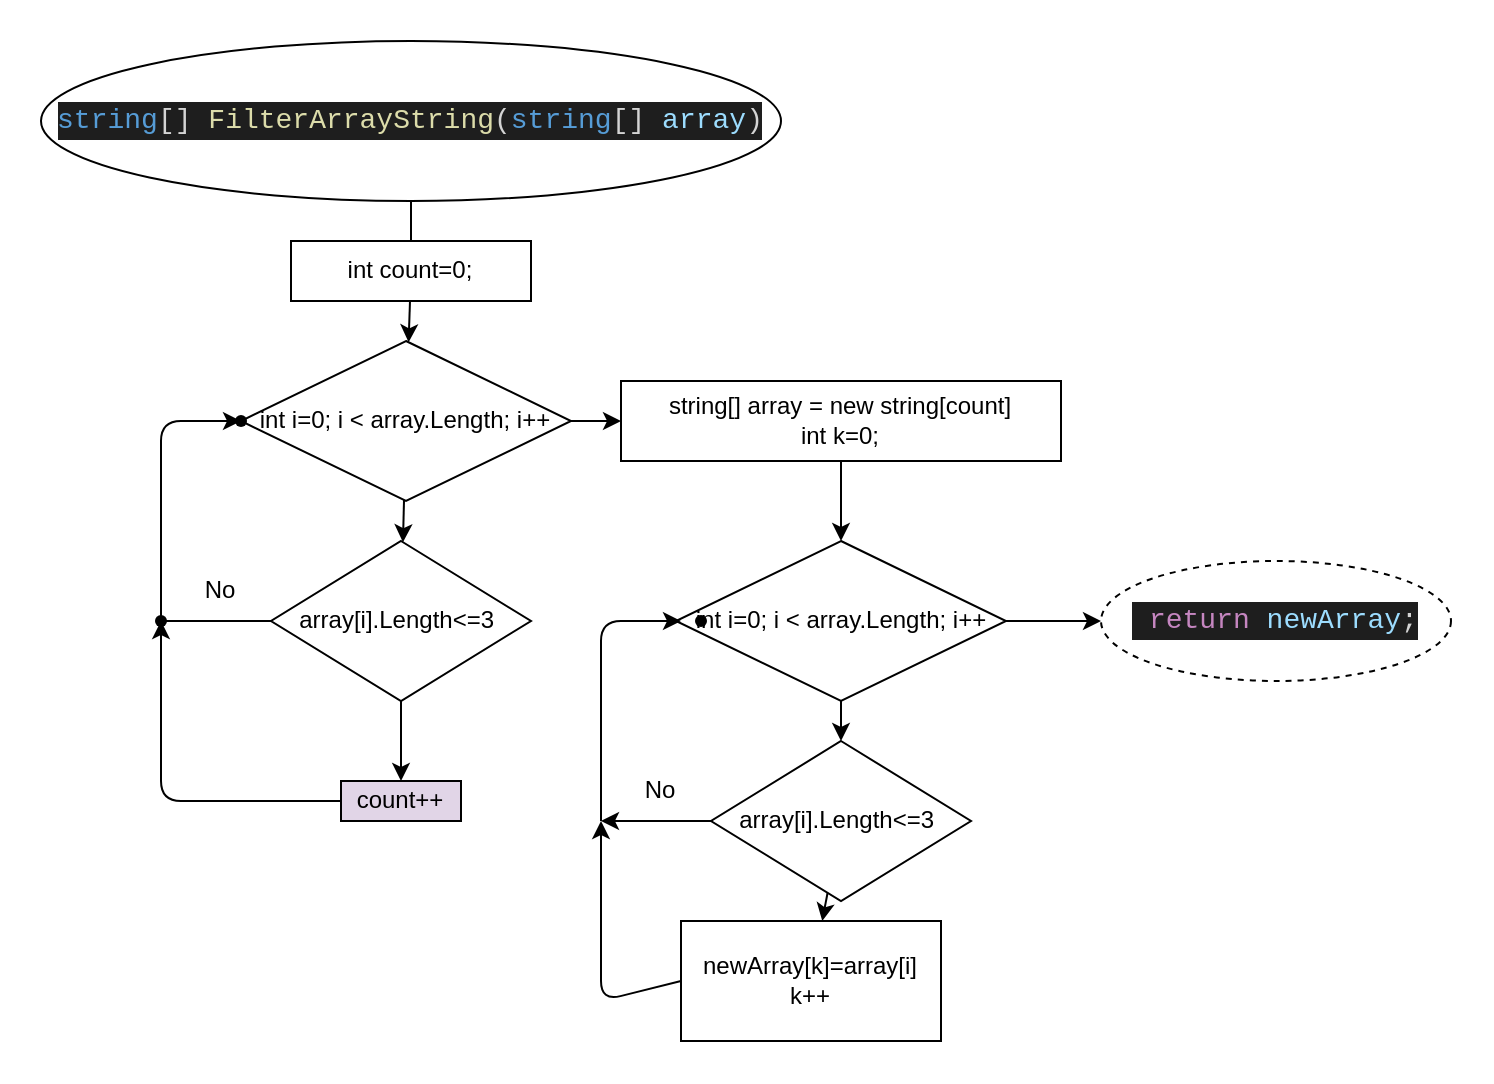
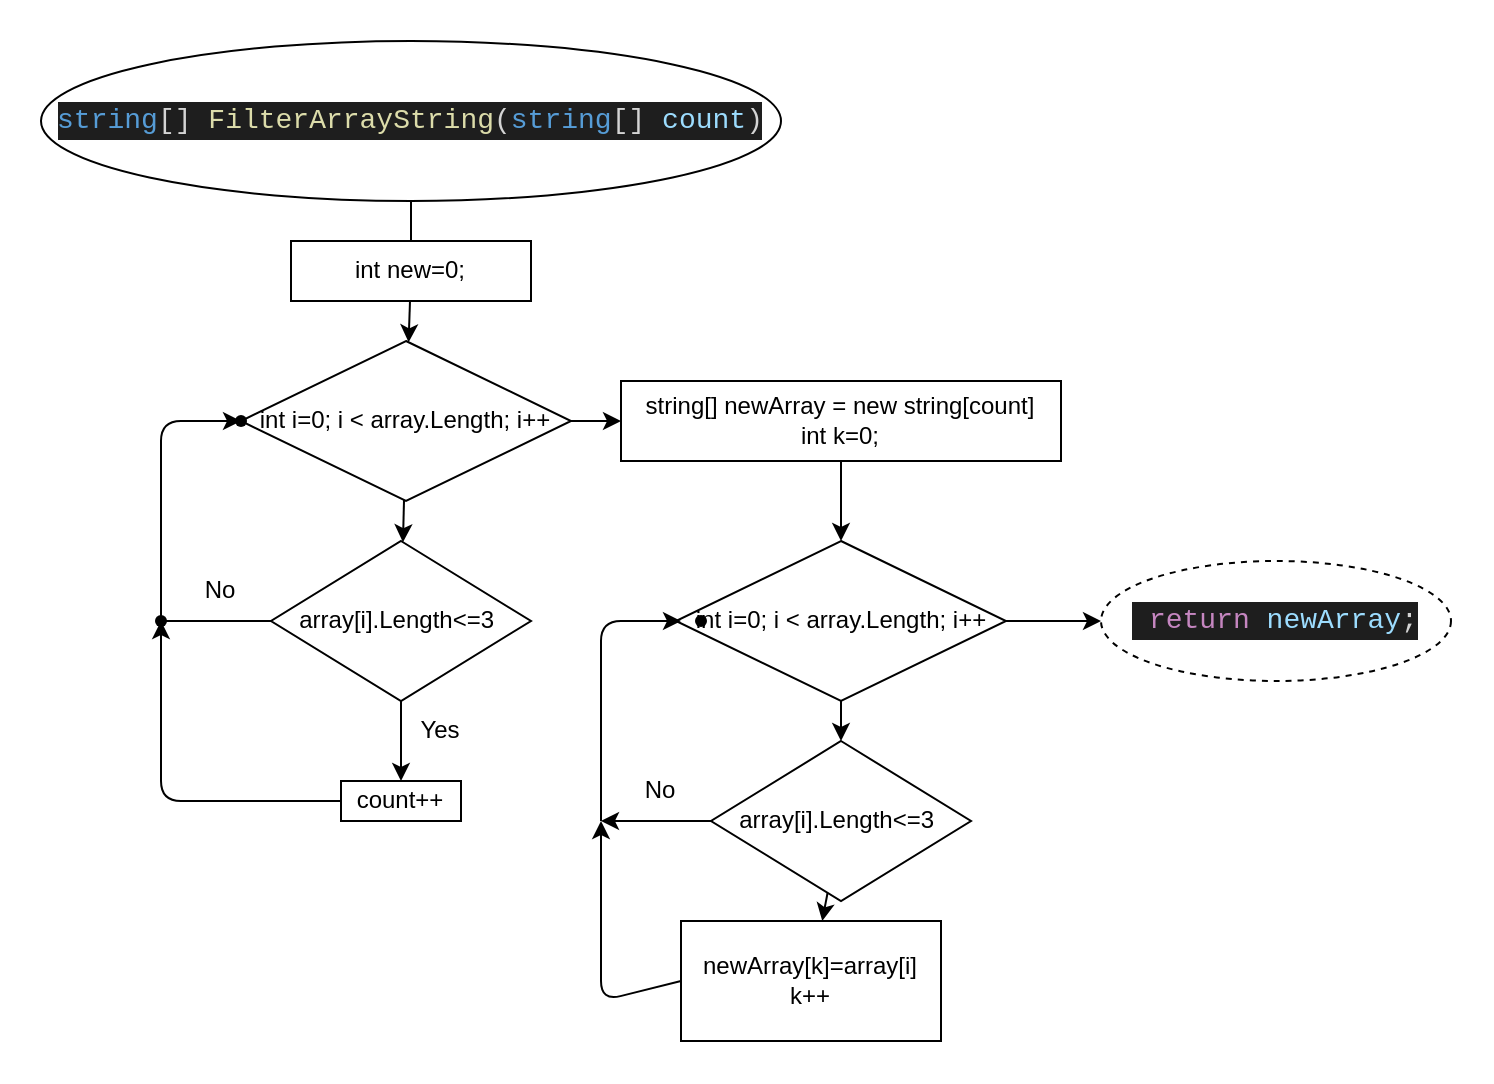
(411, 121) -> (411, 121)
(411, 271) -> (411, 271)
(841, 421) -> (841, 421)
none -> (441, 731)
(401, 801) -> (401, 801)
